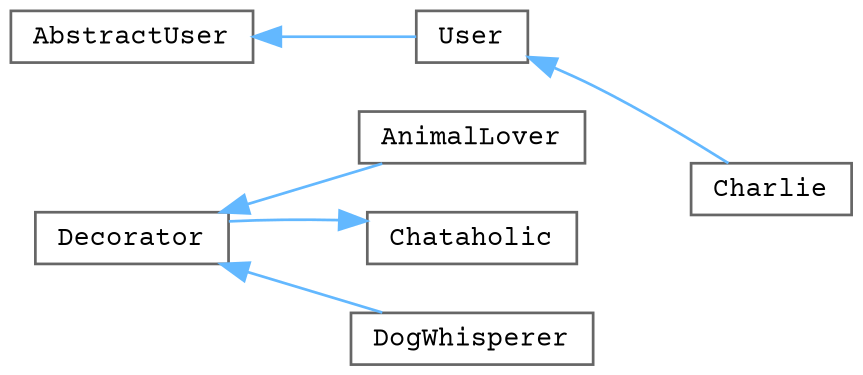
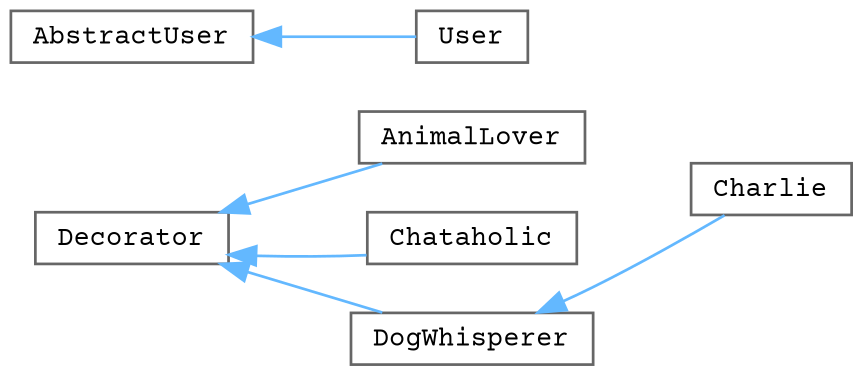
(643, 112) -> (645, 260)
(284, 220) -> (312, 256)
